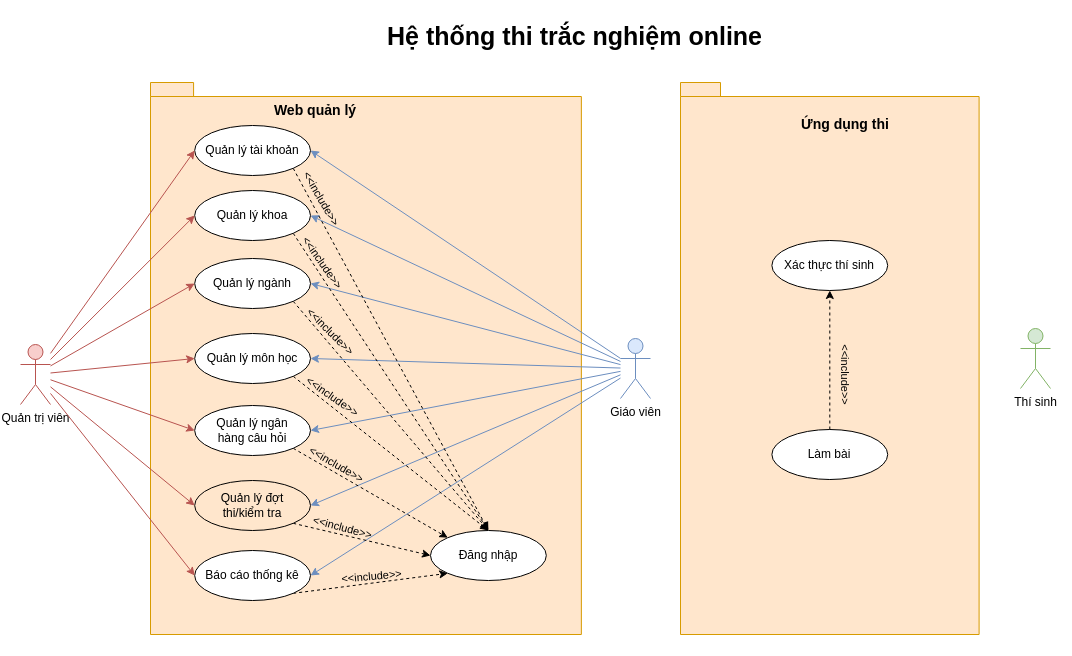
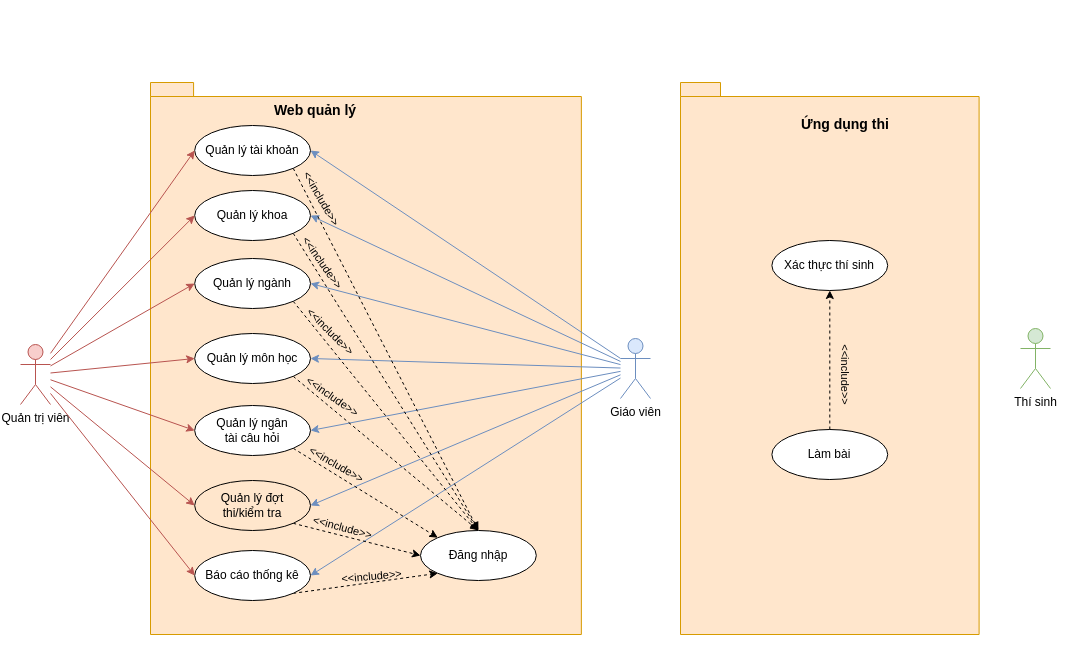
(575, 36) -> none
(253, 431) -> (253, 431)
(488, 556) -> (478, 556)
